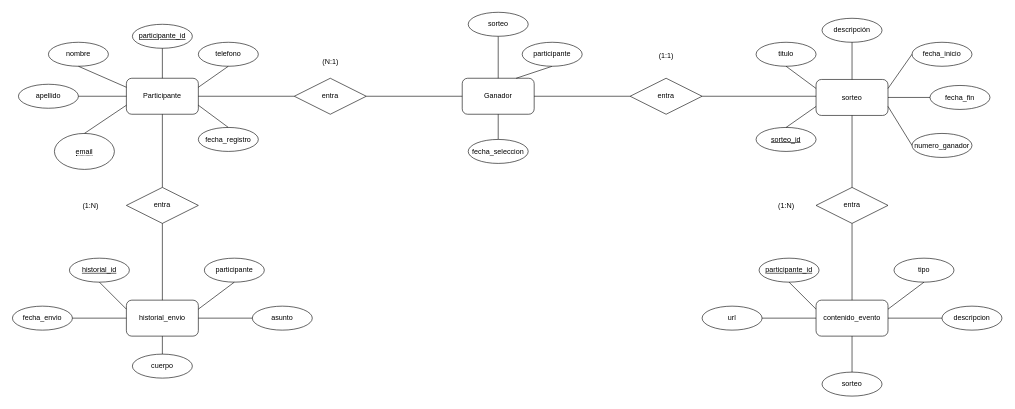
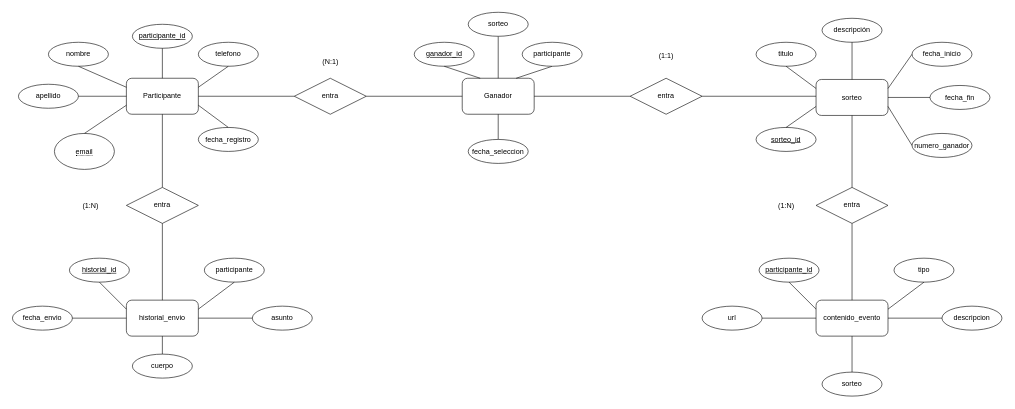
none -> (444, 54)
none -> (463, 72)
